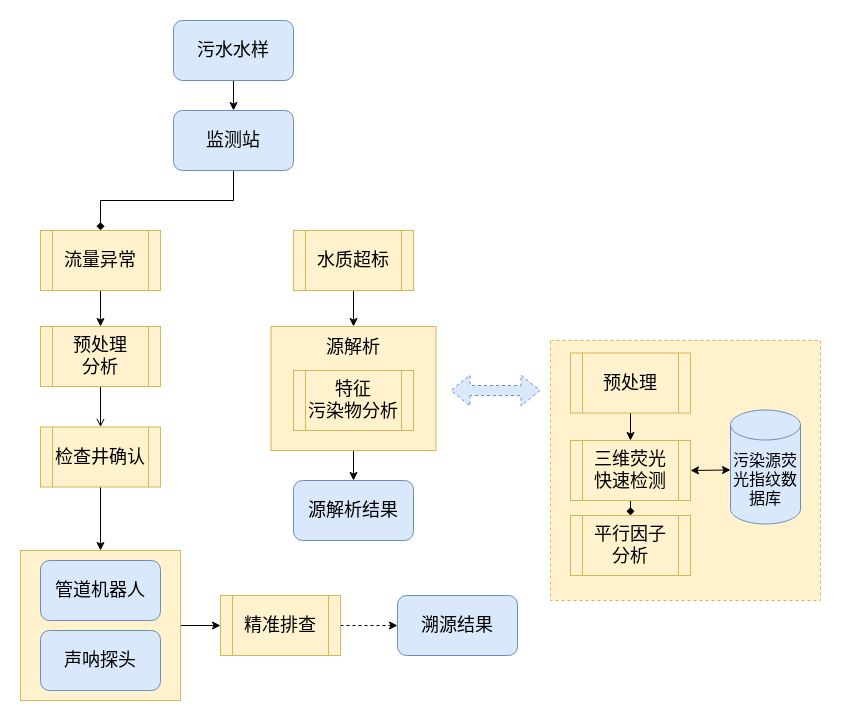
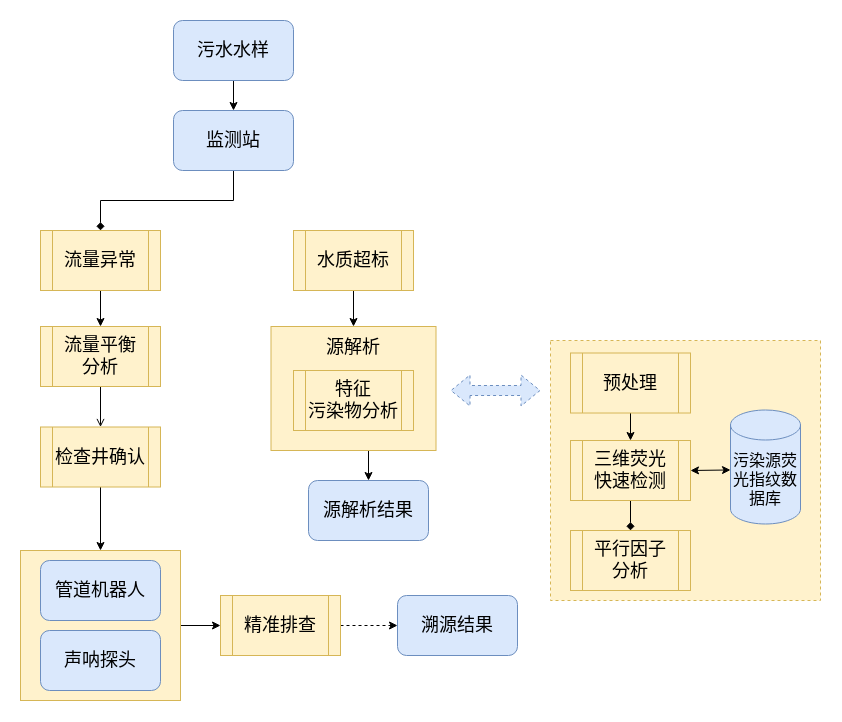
(101, 357) -> (101, 357)
(354, 511) -> (369, 511)
(631, 546) -> (631, 561)
